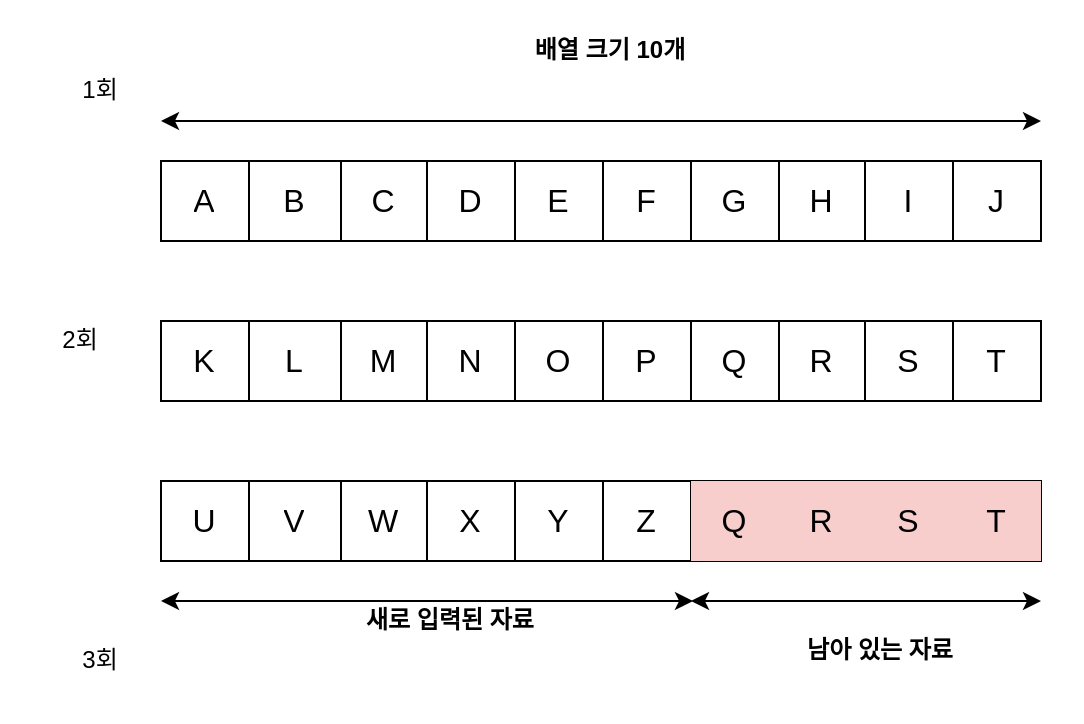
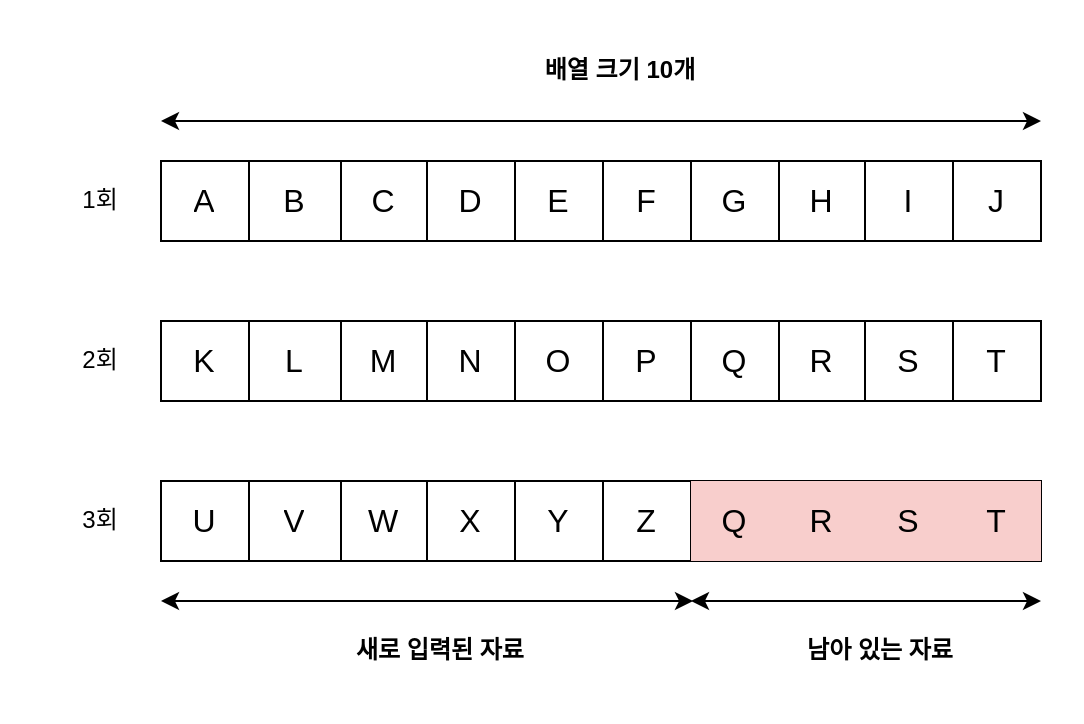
(611, 51) -> (621, 71)
(101, 91) -> (101, 201)
(81, 341) -> (101, 361)
(451, 621) -> (441, 651)
(101, 661) -> (101, 521)
